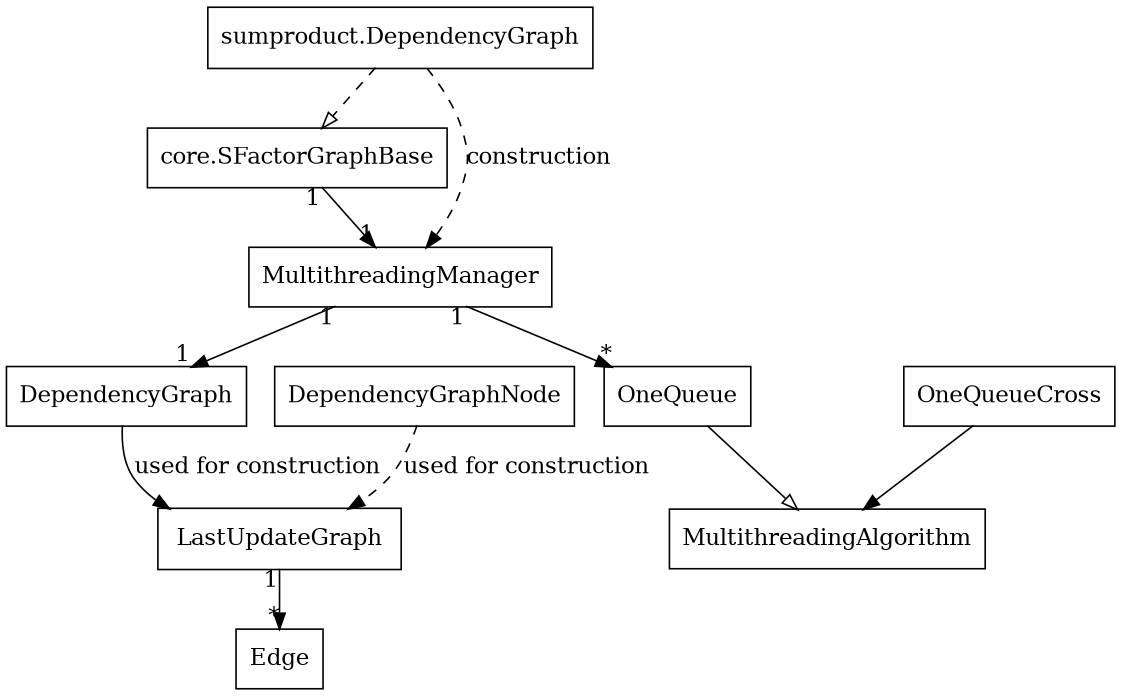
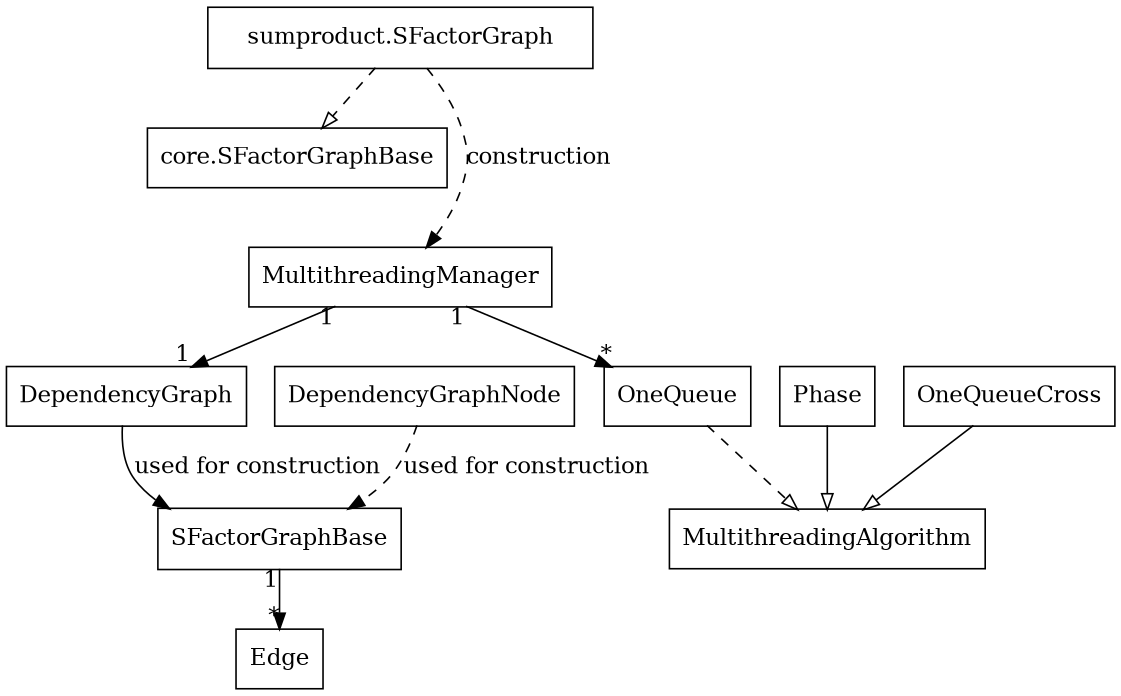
(400, 38) -> (400, 38)
(343, 211) -> none
none -> (827, 396)
(746, 462) -> (746, 462)
(925, 463) -> (925, 463)
(280, 539) -> (280, 539)
